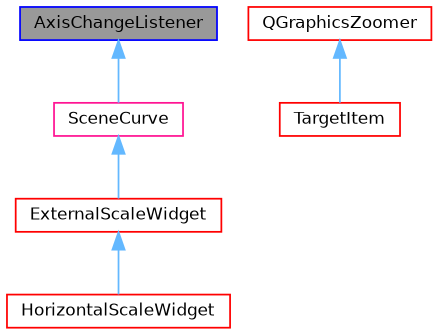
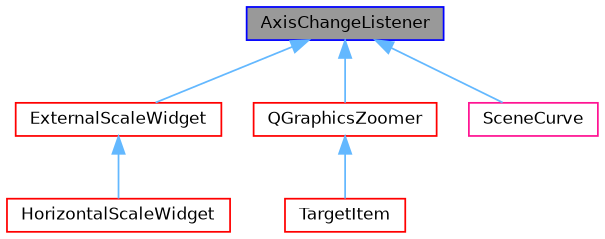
none -> (345, 80)
(119, 176) -> (224, 75)
